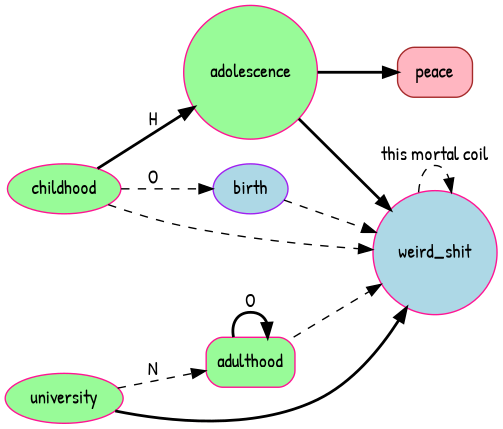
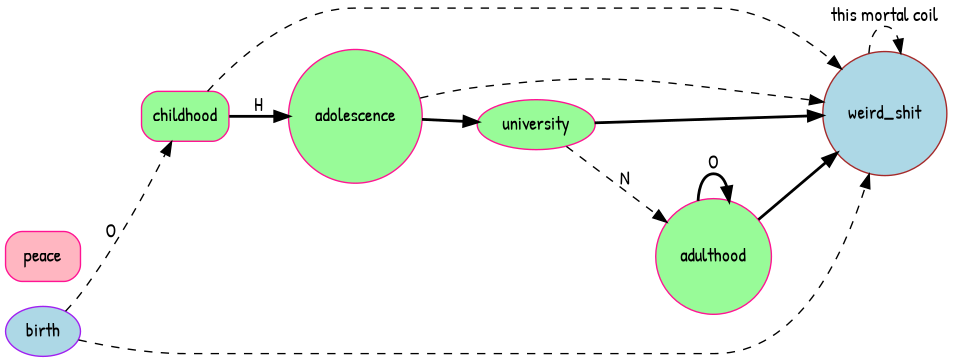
(350, 72) -> (443, 120)
(435, 72) -> (43, 256)
(339, 159) -> (615, 79)
(64, 189) -> (185, 116)
(160, 189) -> (120, 236)
(435, 253) -> (885, 114)
(331, 314) -> (792, 191)
(251, 362) -> (714, 256)
